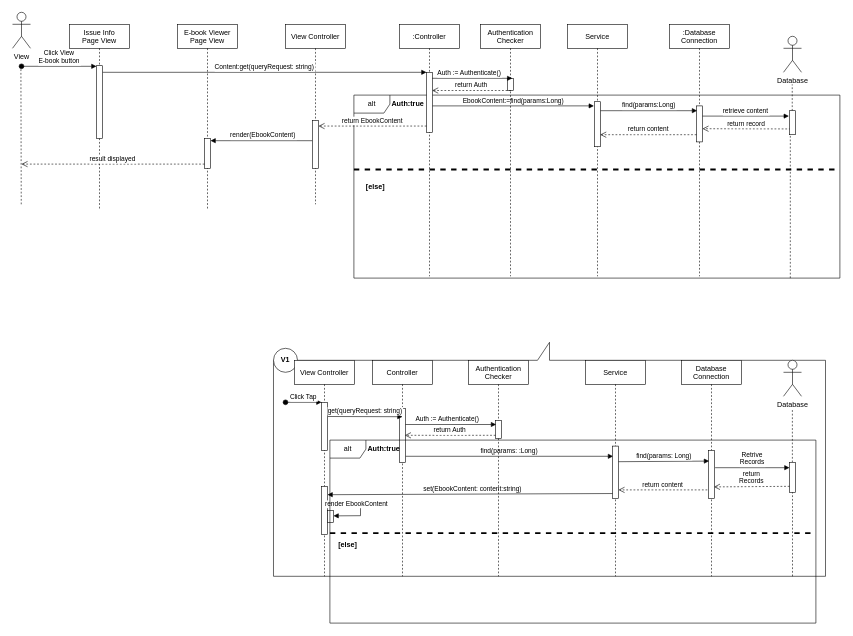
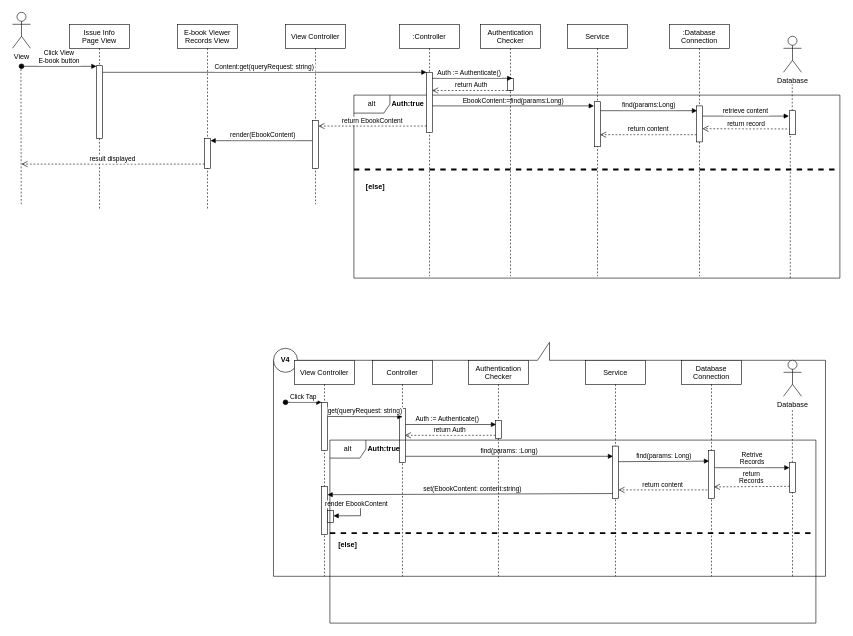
(207, 32) -> (207, 32)
(285, 360) -> (285, 360)
